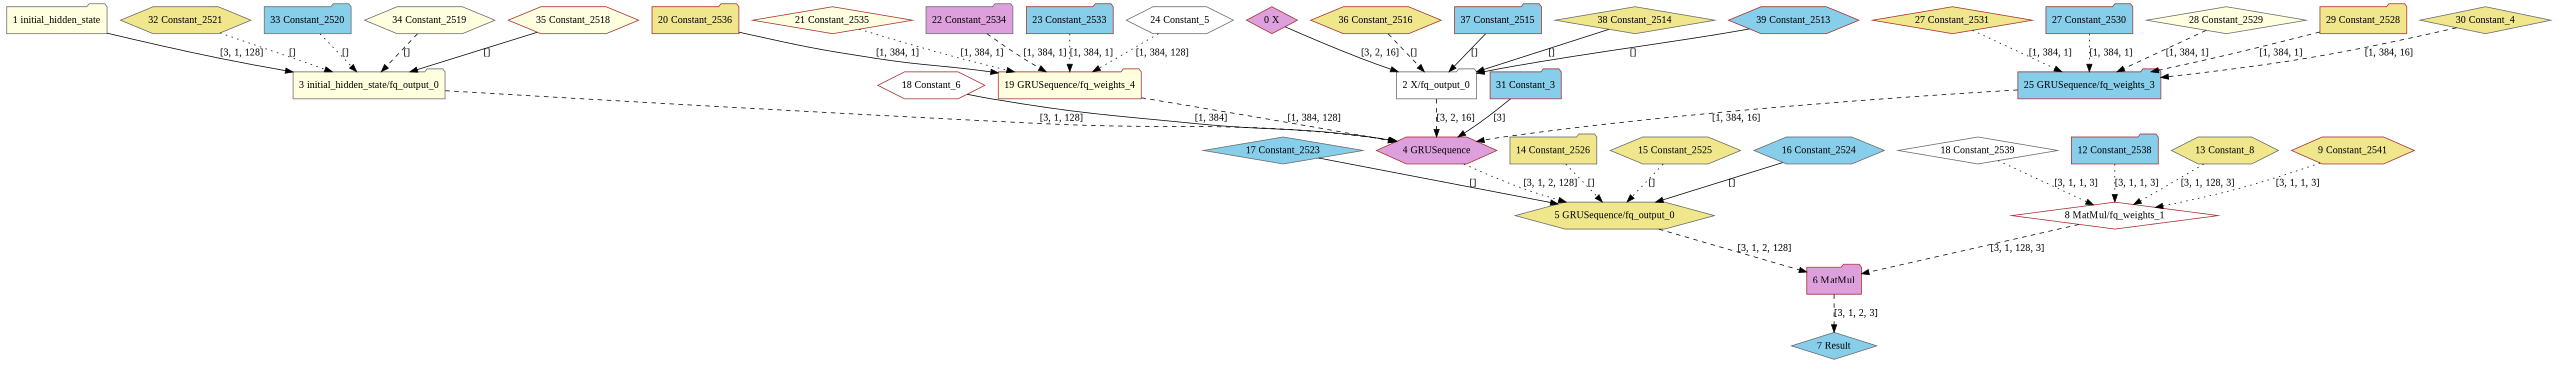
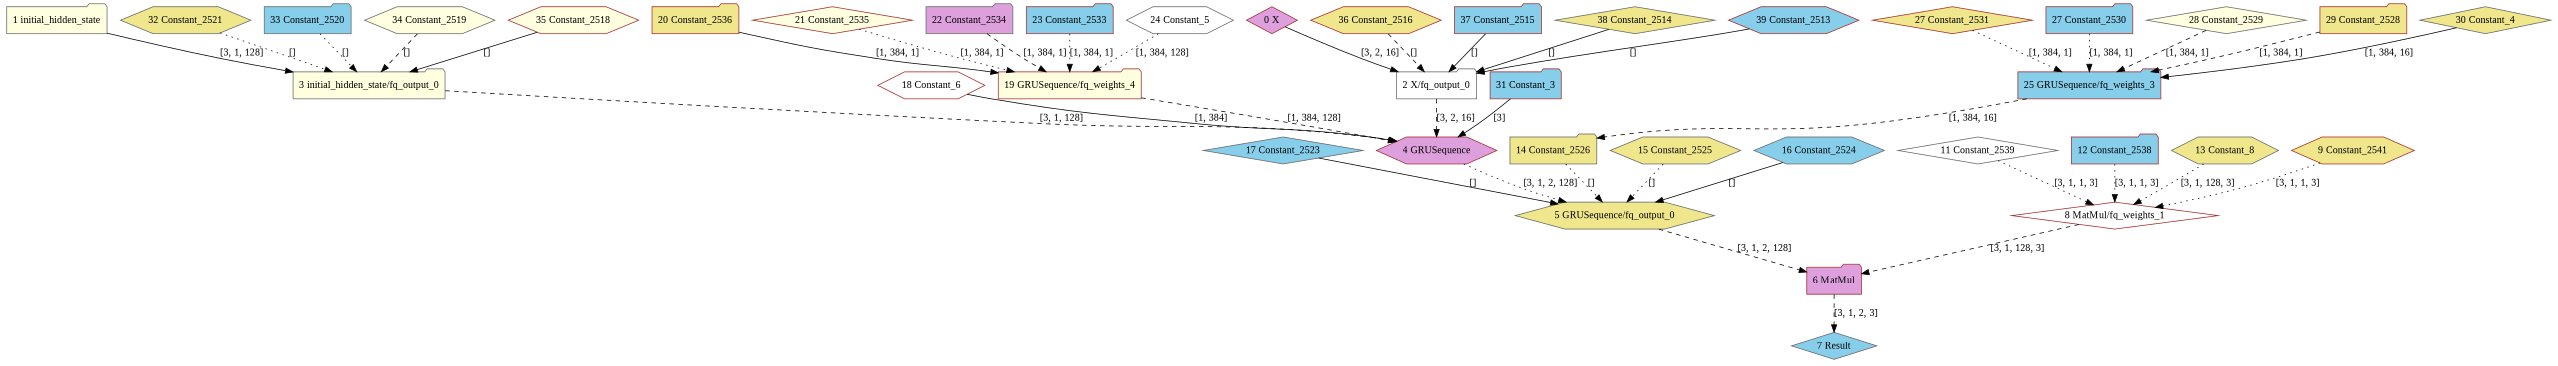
(2313, 57) -> (2313, 57)
(1750, 110) -> (1817, 128)
(1978, 150) -> (1978, 150)
